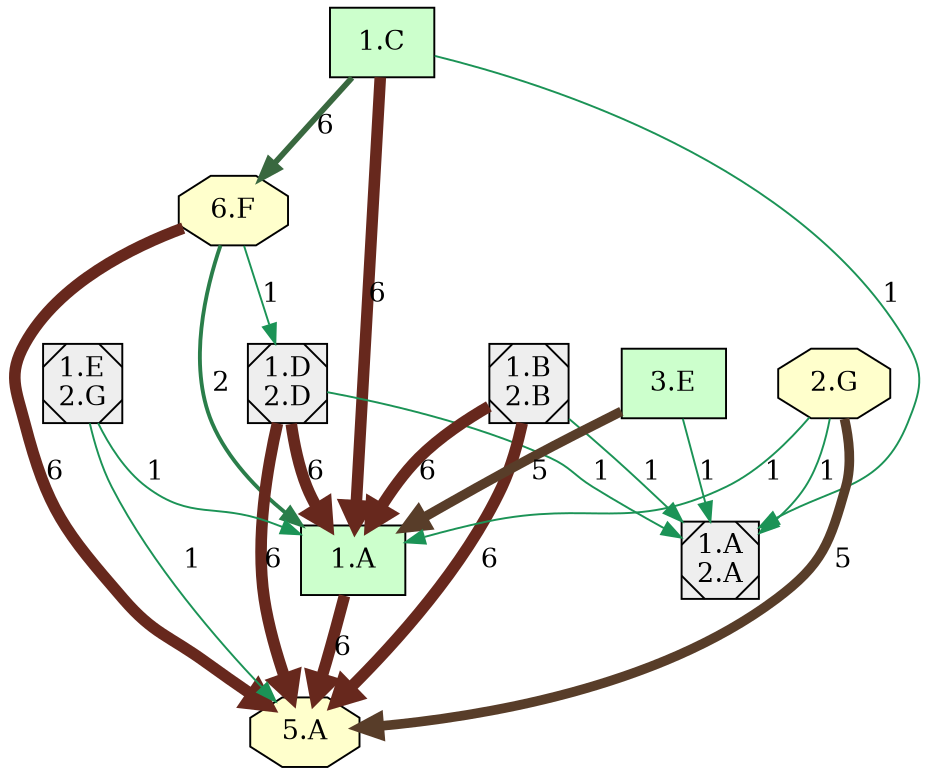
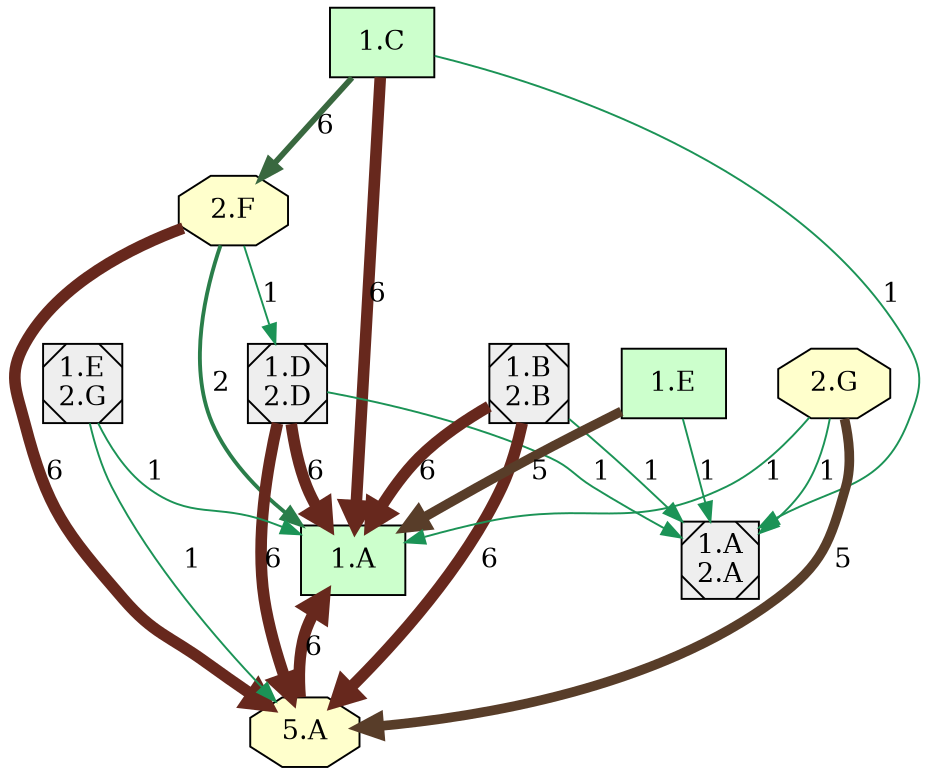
(233, 211) -> (233, 211)
(674, 383) -> (674, 383)
(333, 637) -> (301, 654)
